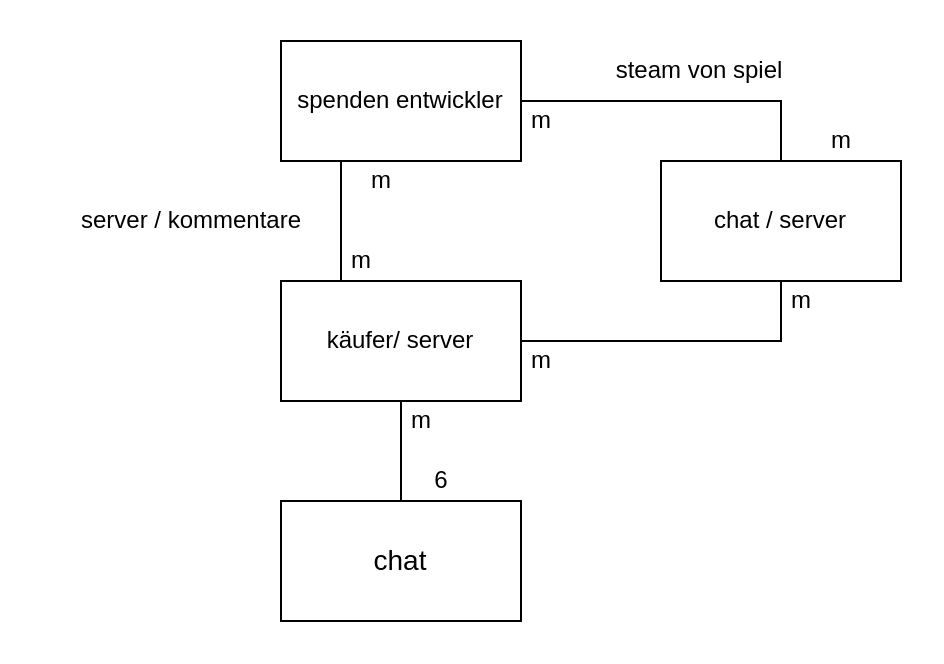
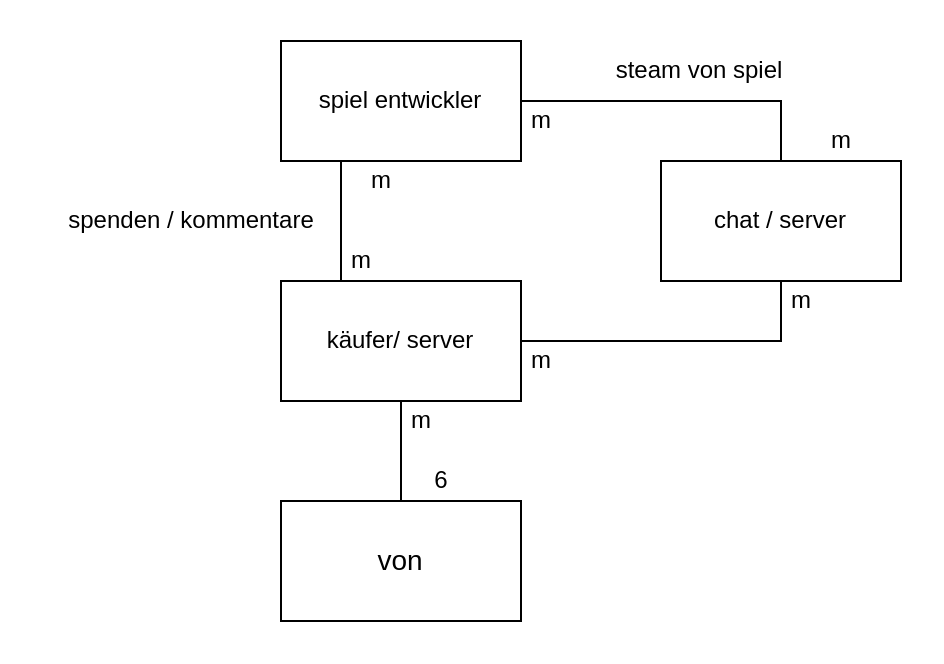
(401, 101) -> (401, 101)
(192, 221) -> (192, 221)
(401, 561) -> (401, 561)
